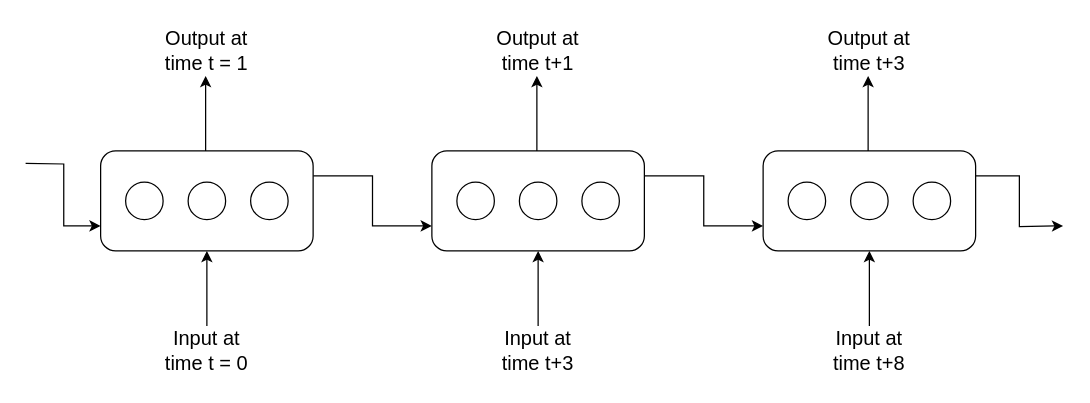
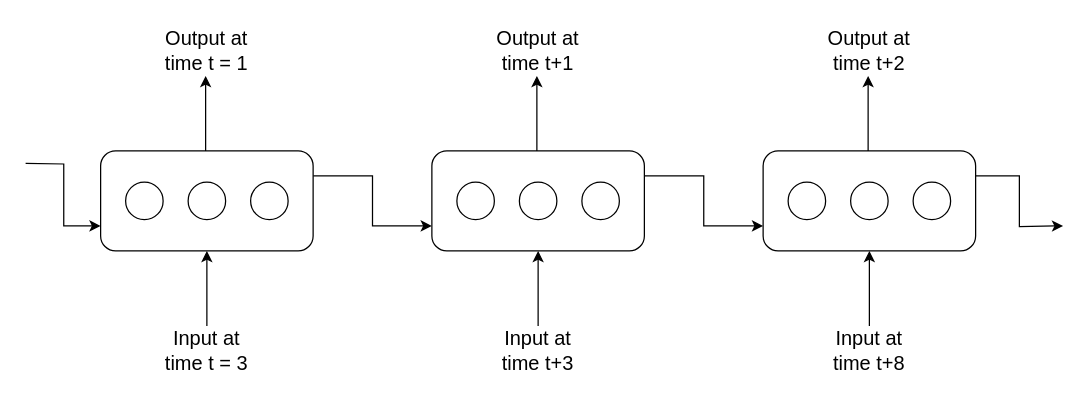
(869, 51) -> (869, 51)
(207, 351) -> (207, 351)
